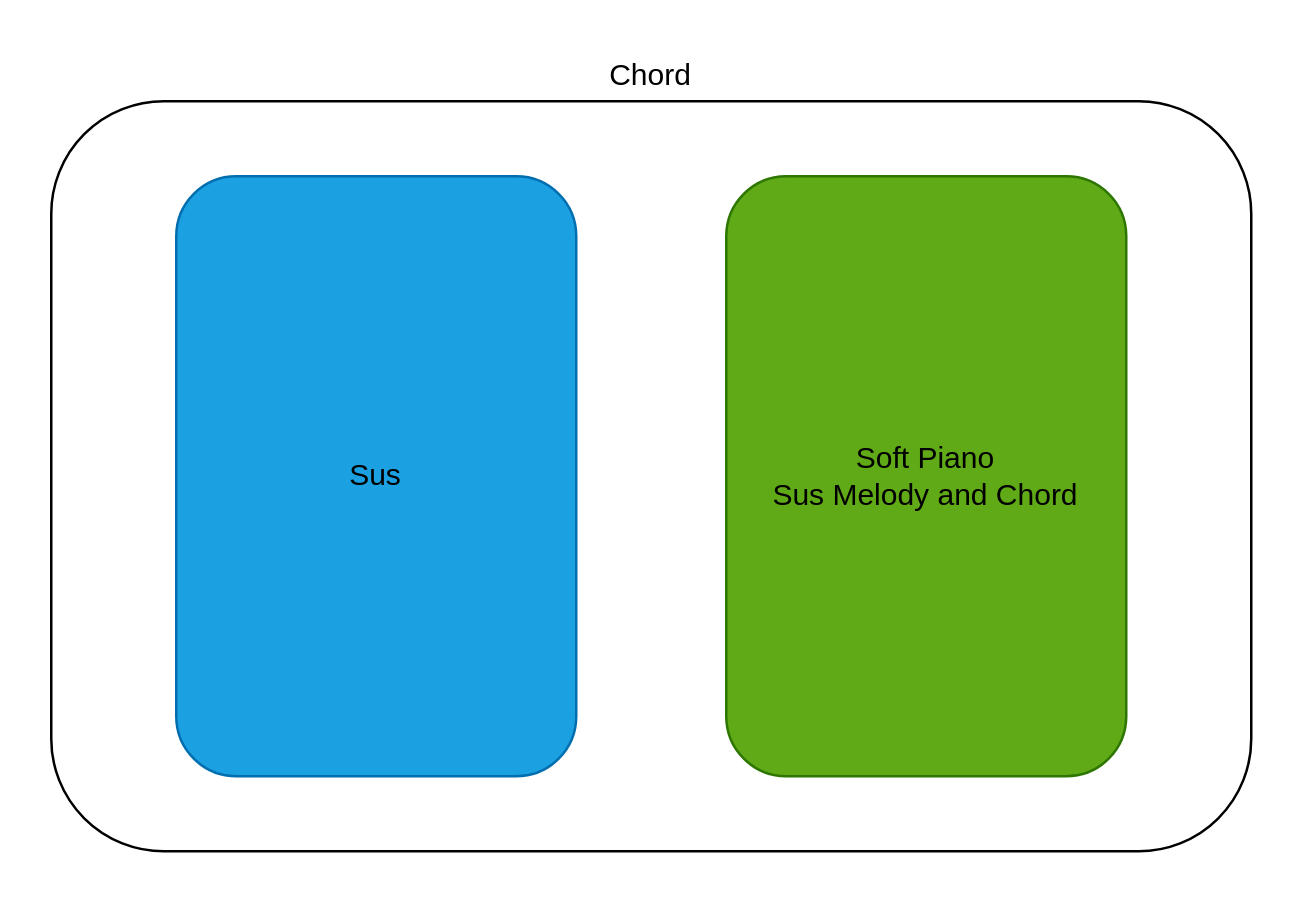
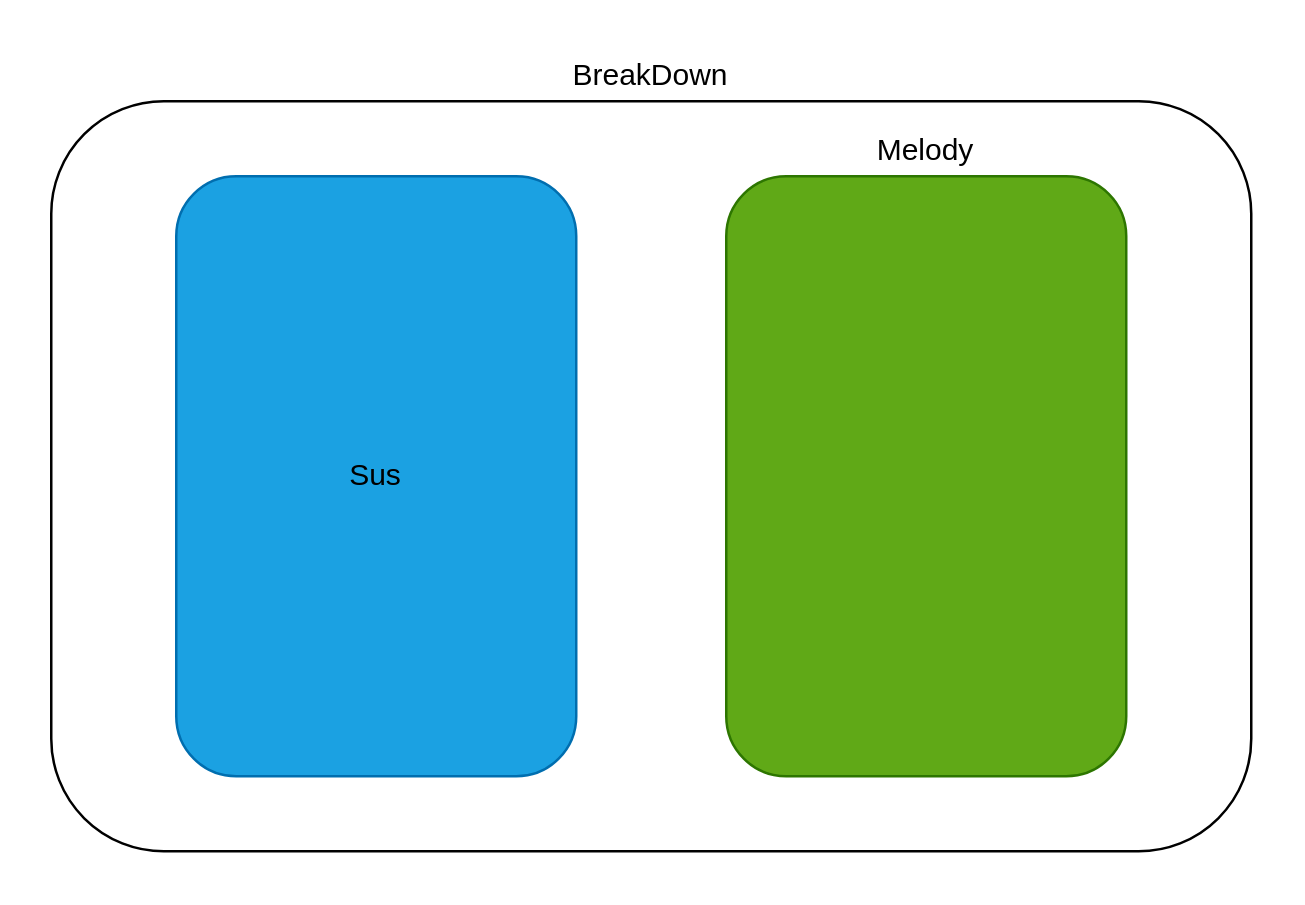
(651, 76) -> (651, 76)
none -> (926, 151)
(926, 476) -> none
